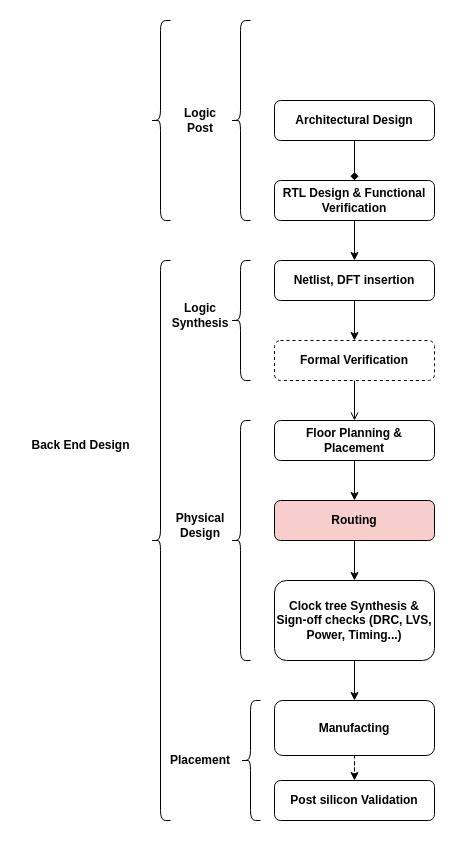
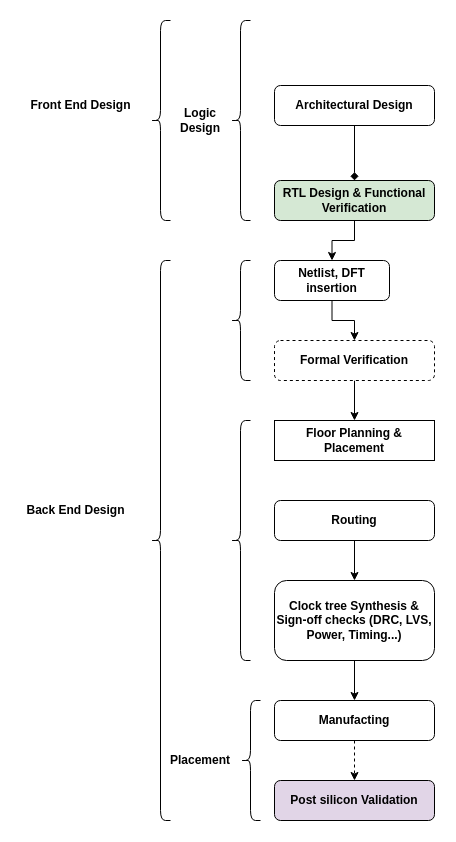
none -> (81, 106)
(201, 121) -> (201, 121)
(355, 121) -> (355, 106)
(355, 201) -> (355, 201)
(355, 281) -> (332, 281)
(201, 316) -> none
(355, 414) -> (355, 412)
(355, 441) -> (355, 441)
(81, 446) -> (76, 511)
(355, 477) -> none
(355, 521) -> (355, 521)
(201, 526) -> none
(355, 728) -> (355, 721)
(355, 801) -> (355, 801)
